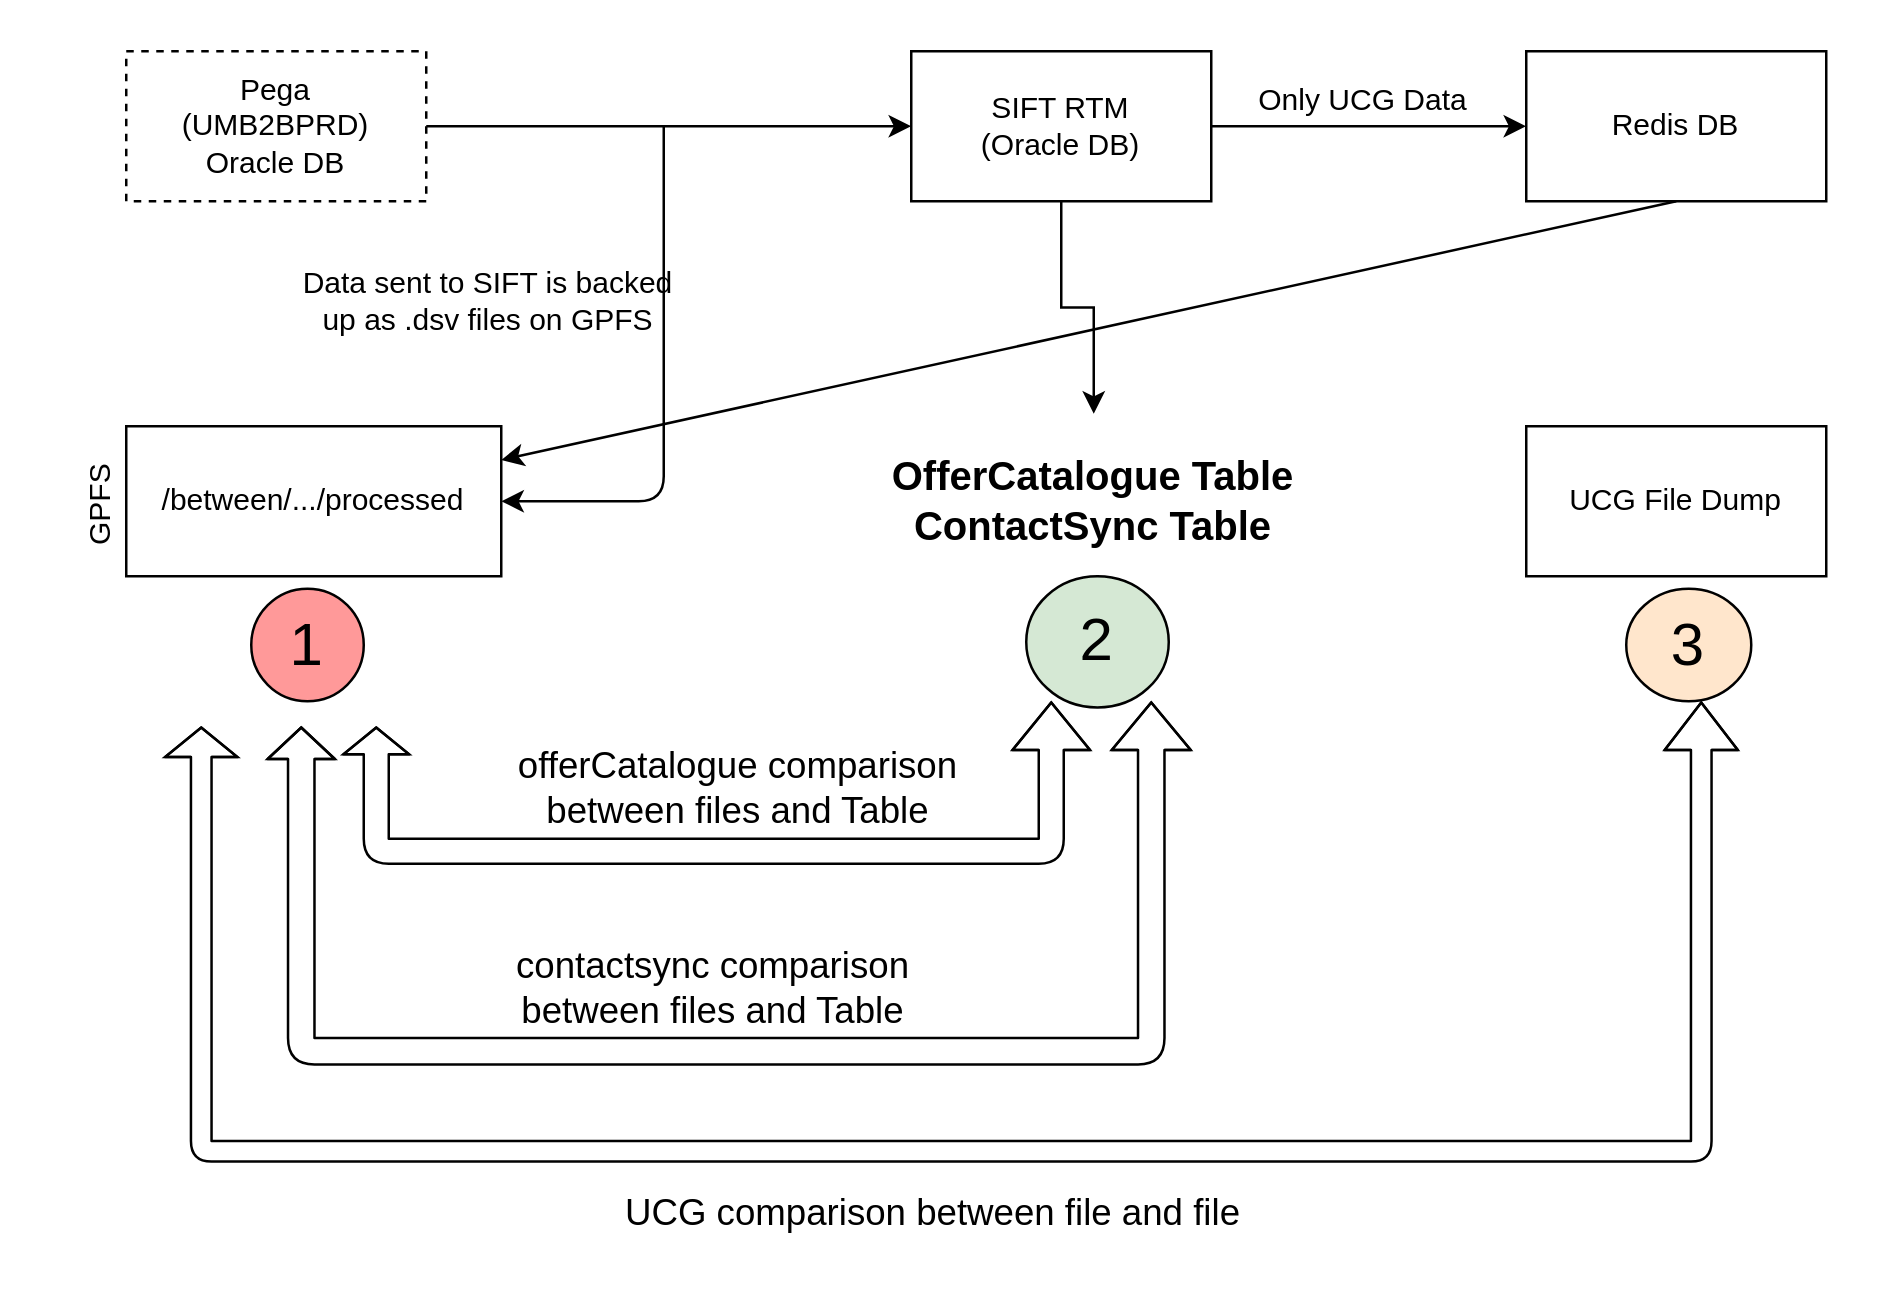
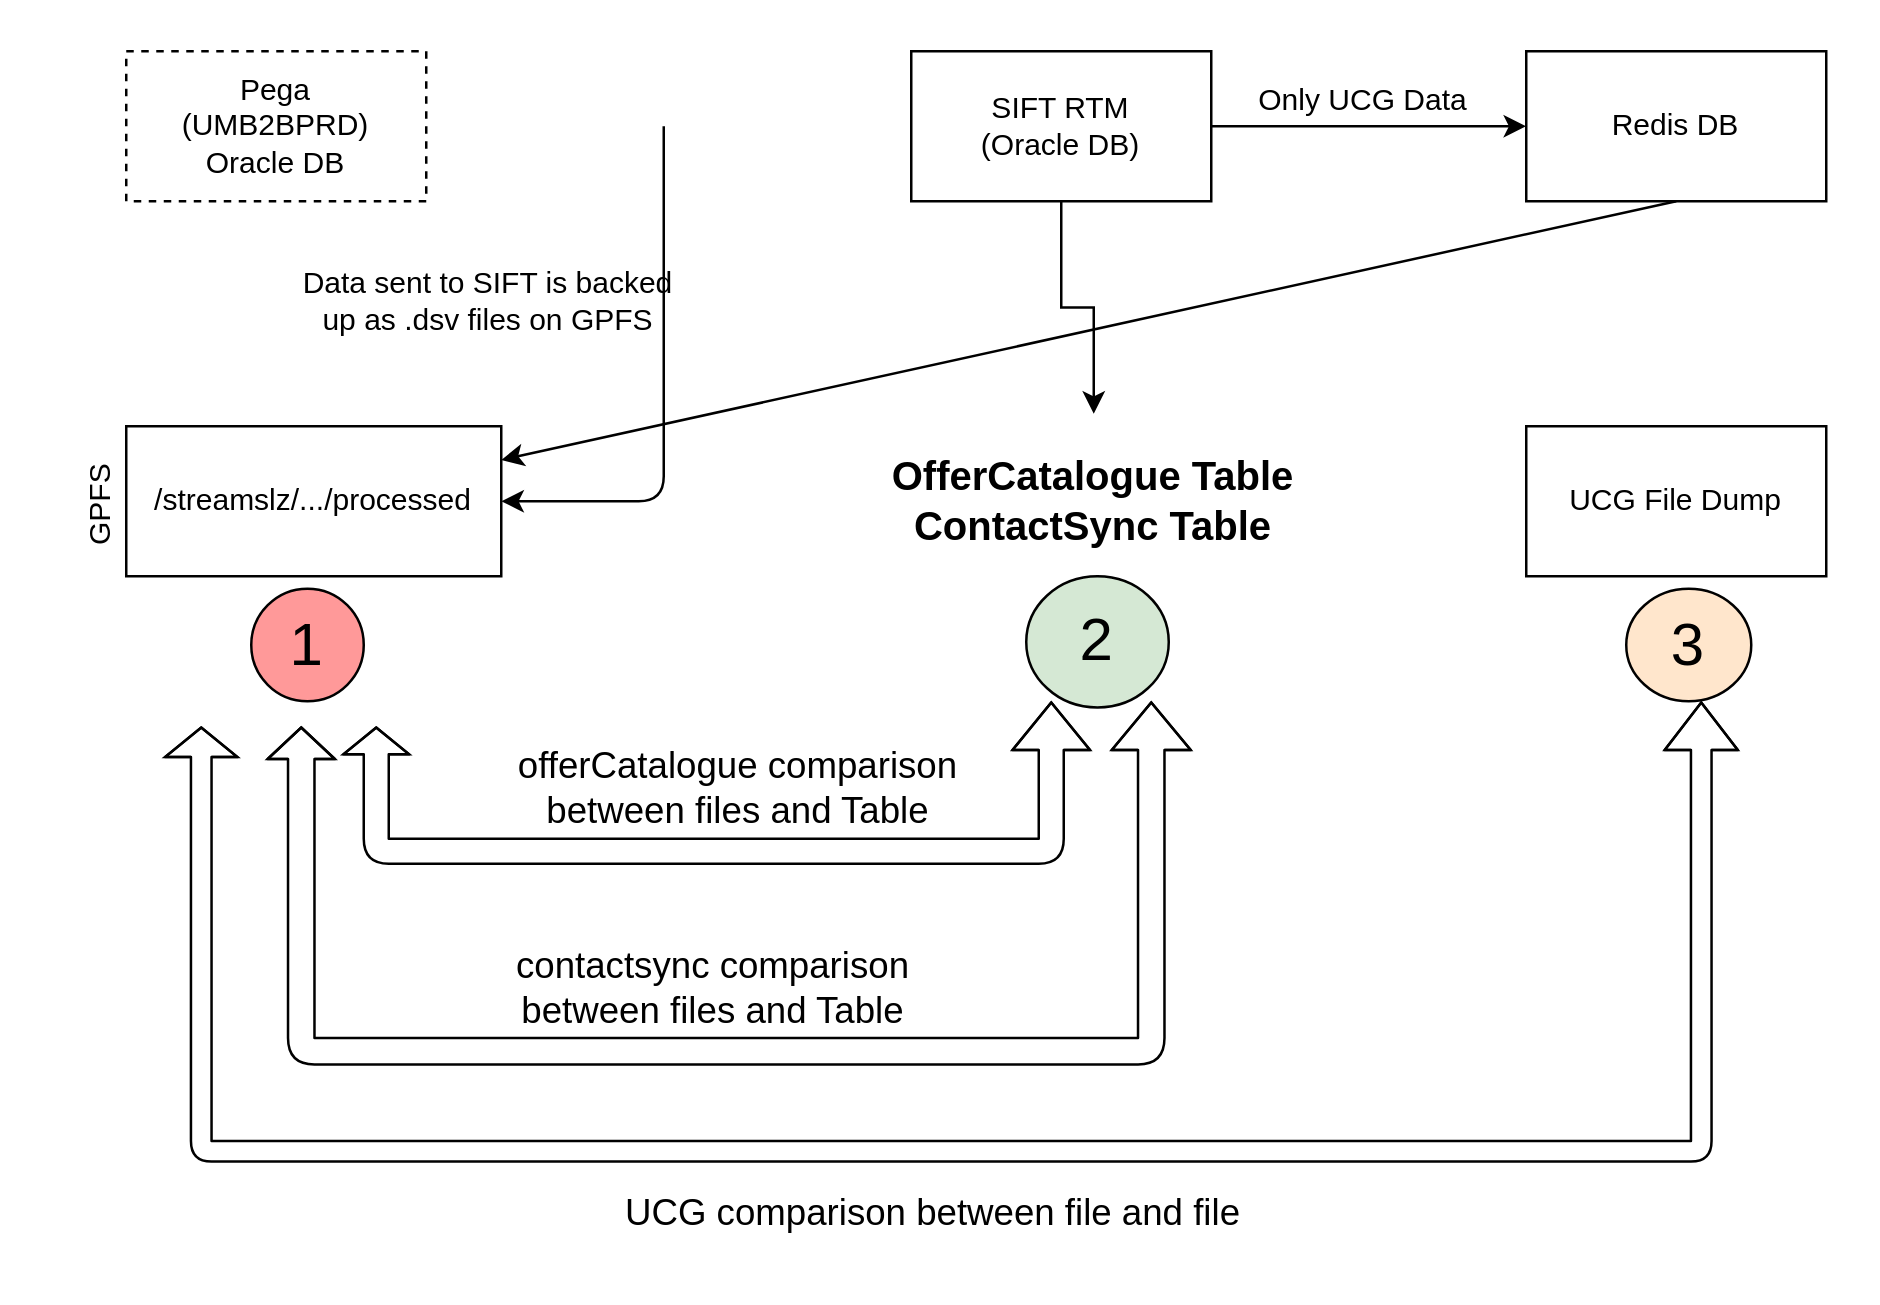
(542, 126) -> none
(314, 501) -> (314, 501)
